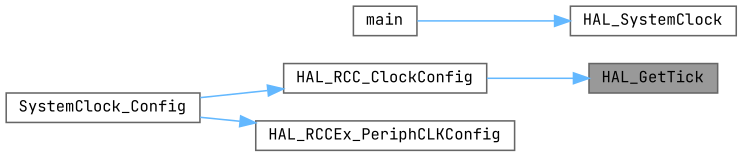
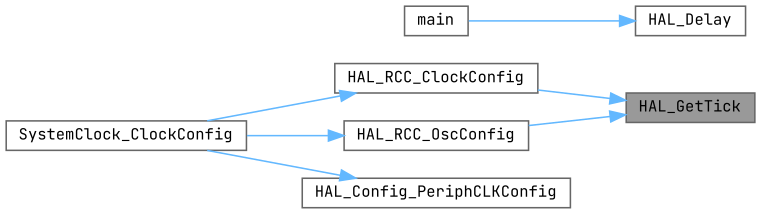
(653, 21) -> (691, 21)
(103, 108) -> (126, 136)
(385, 136) -> (436, 193)
none -> (436, 136)
